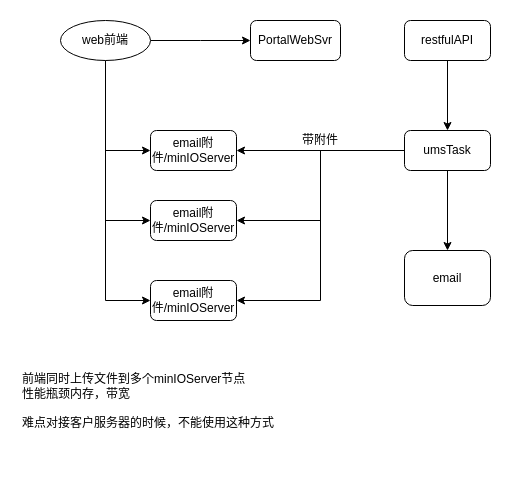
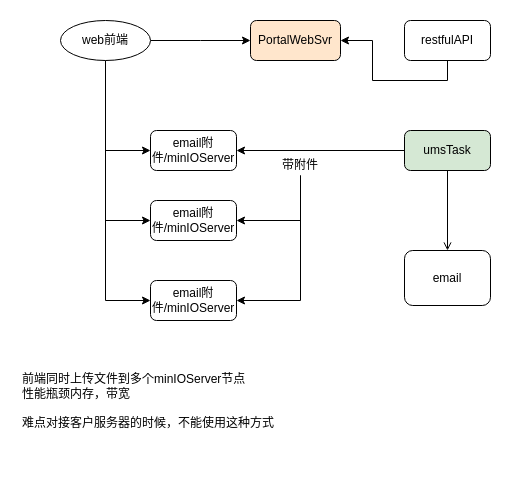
(296, 41) -> (296, 41)
(448, 101) -> (380, 81)
(321, 141) -> (301, 166)
(448, 151) -> (448, 151)
(448, 242) -> (448, 243)
